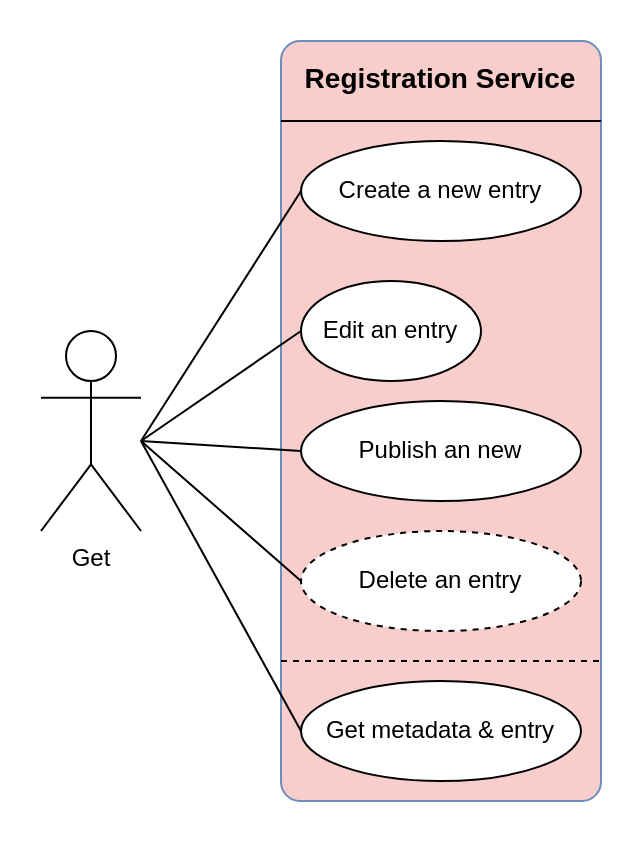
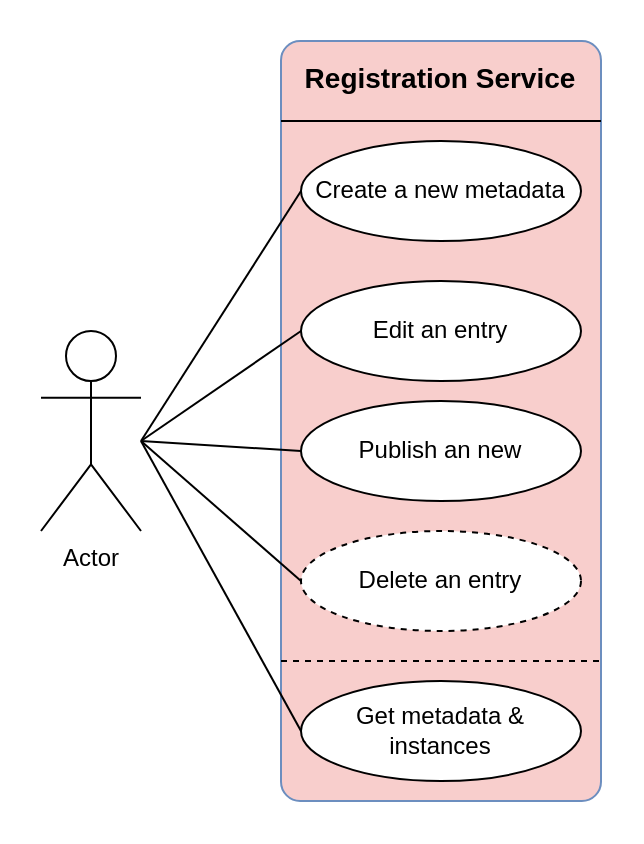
(441, 191) -> (441, 191)
(391, 331) -> (441, 331)
(92, 559) -> (92, 559)
(441, 731) -> (441, 731)
